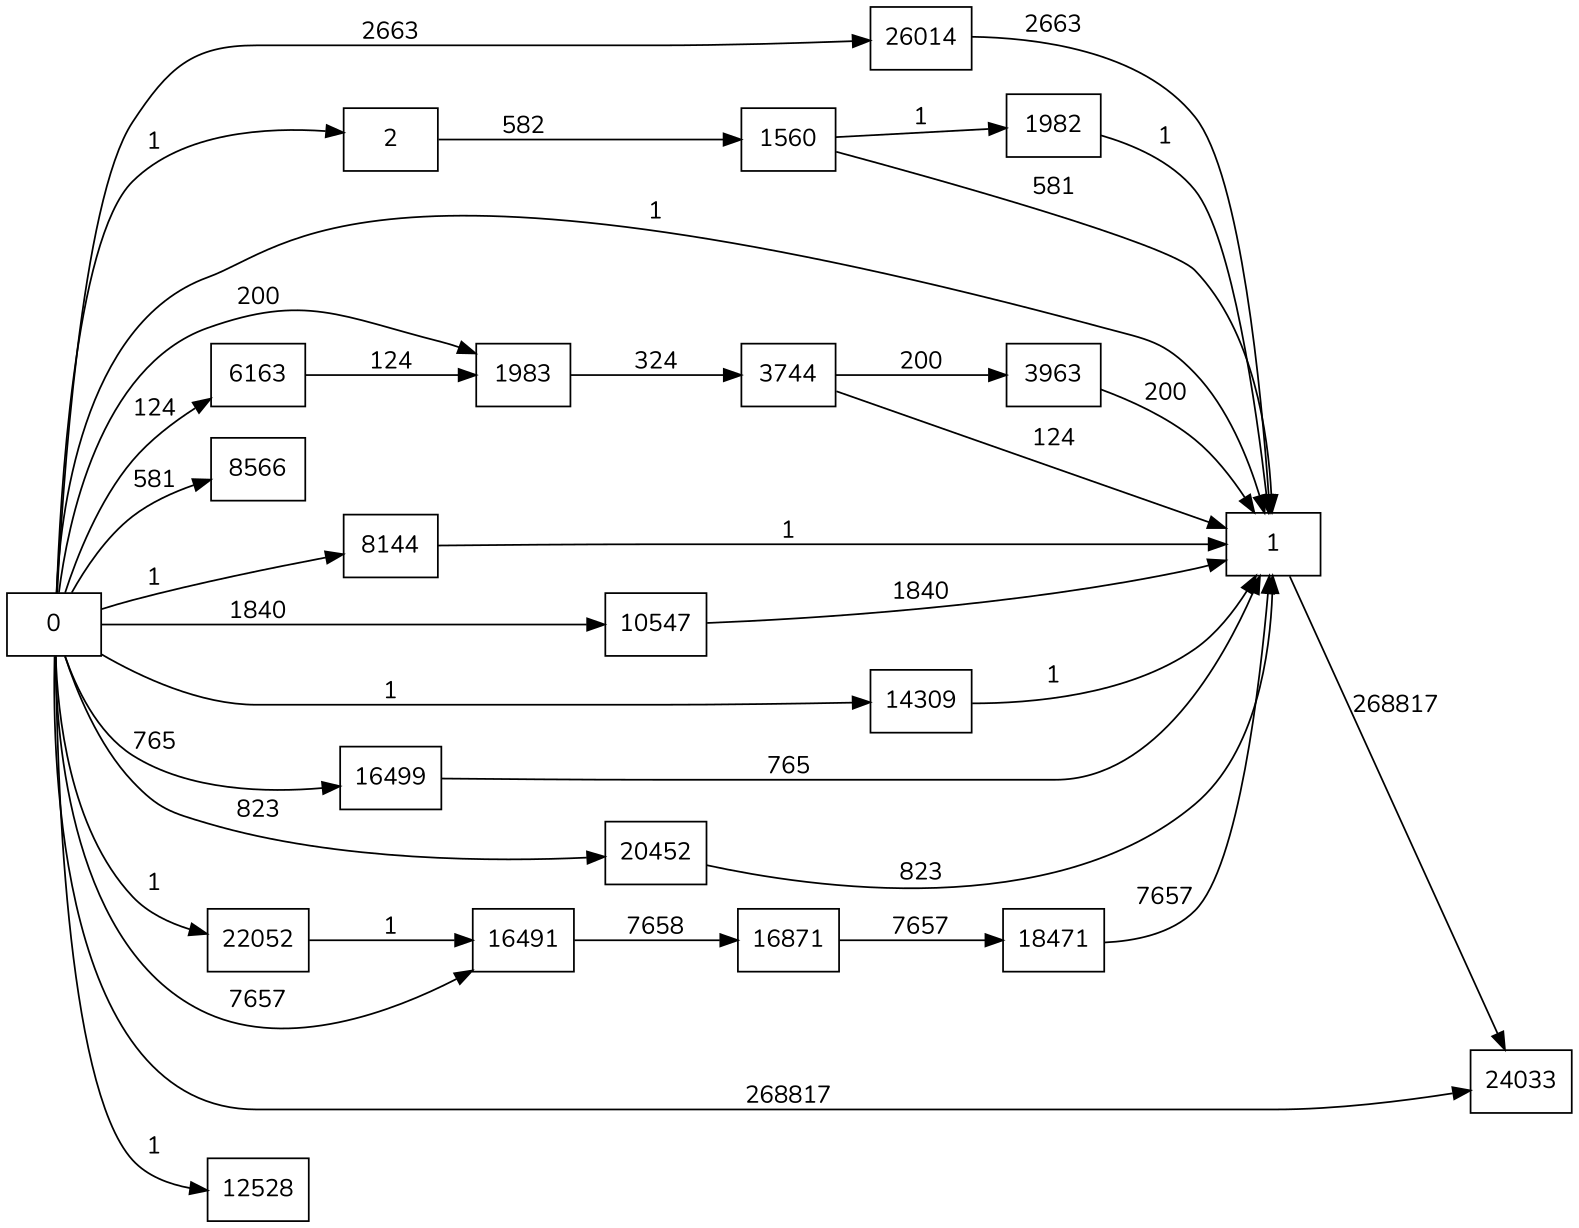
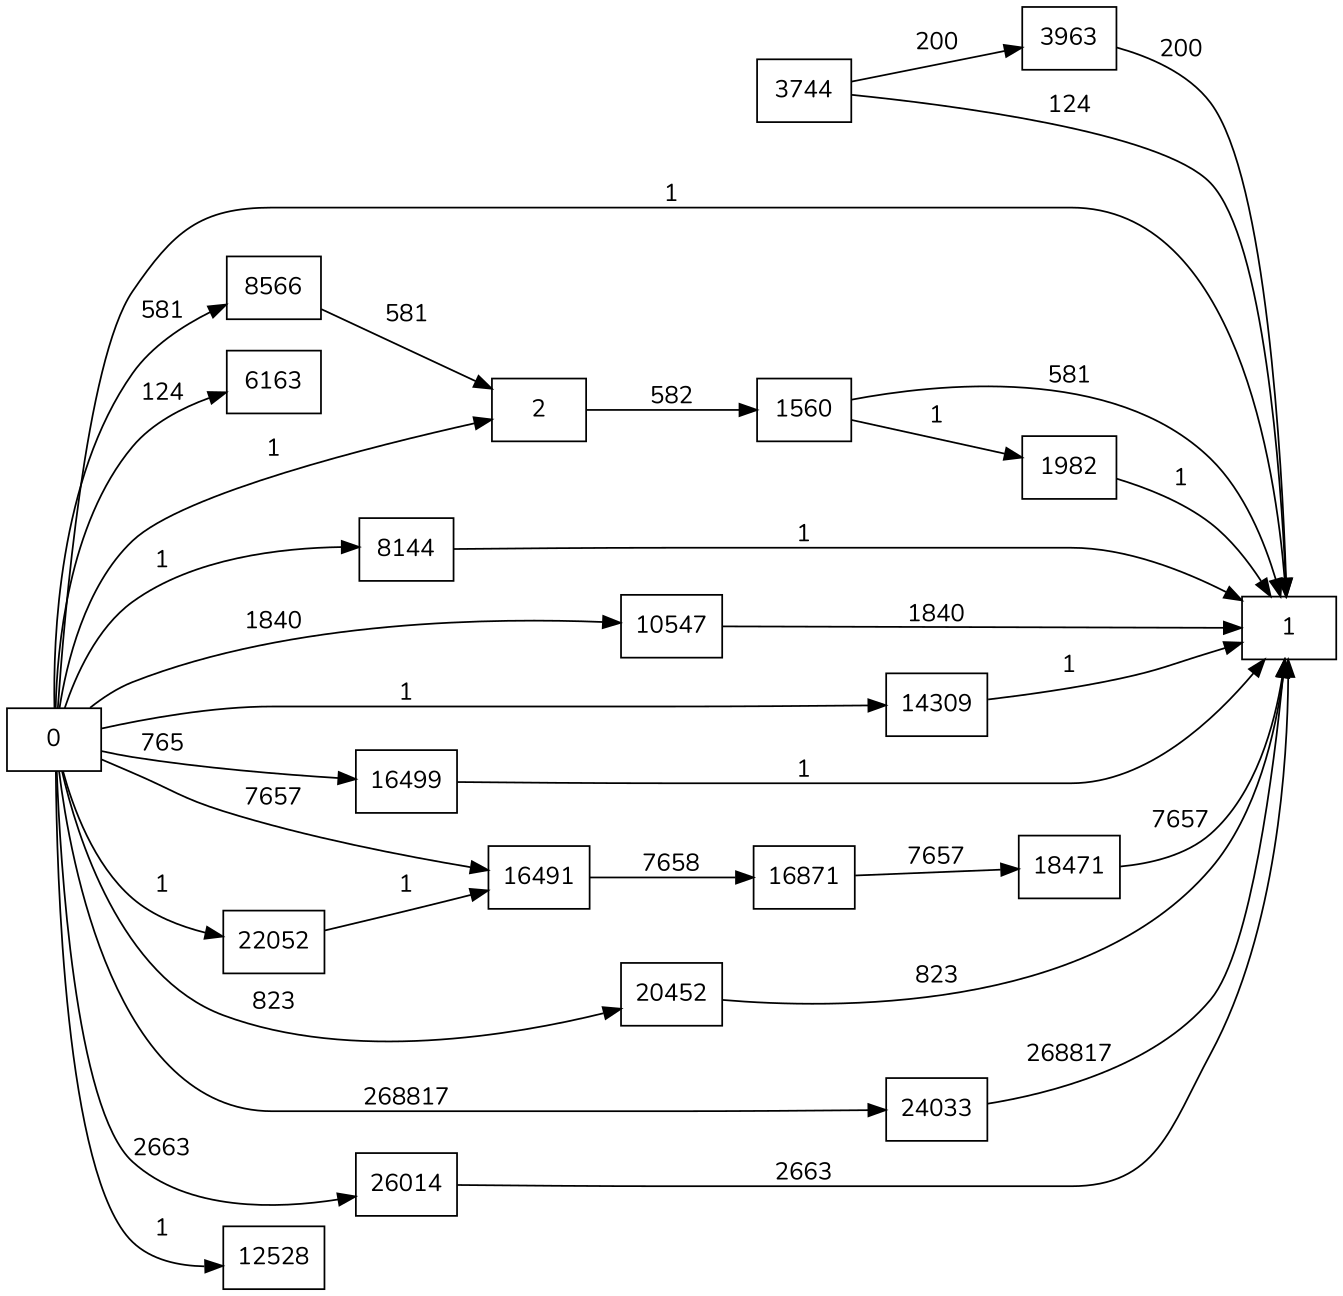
none -> (399, 345)
(523, 375) -> none
(788, 767) -> (804, 770)
(1394, 805) -> (1229, 963)
